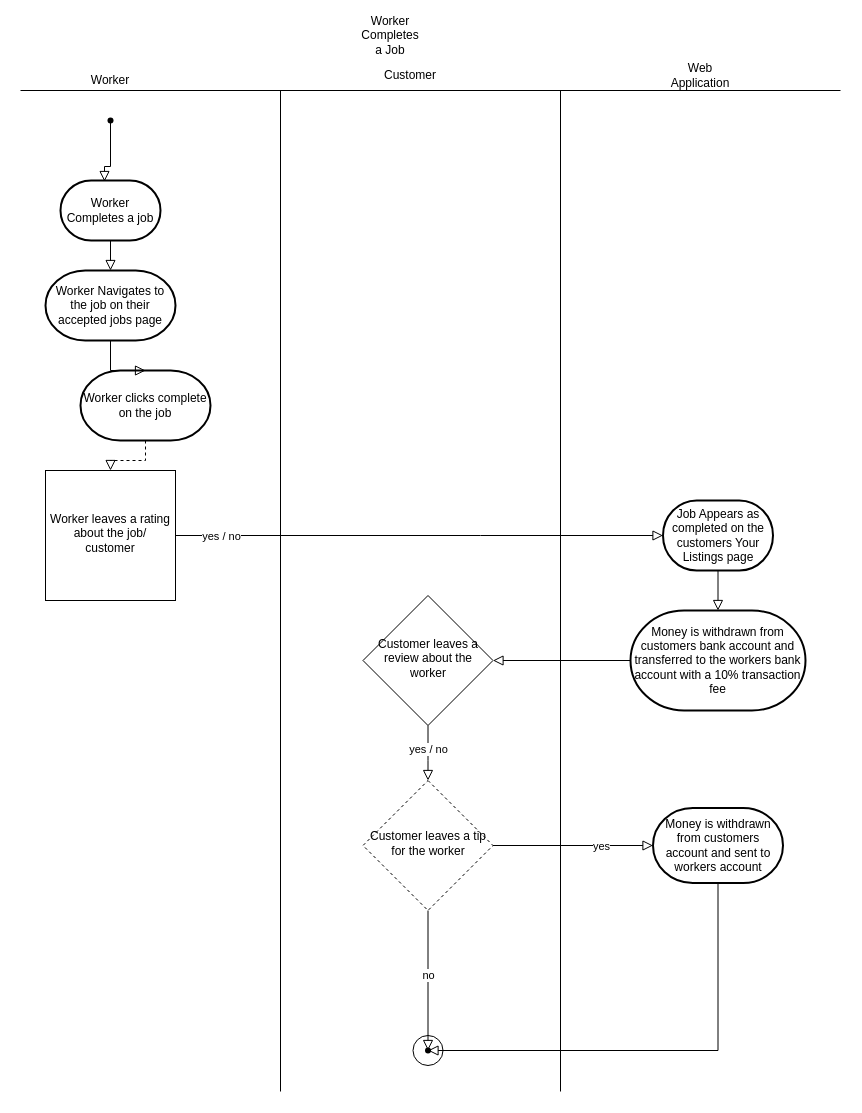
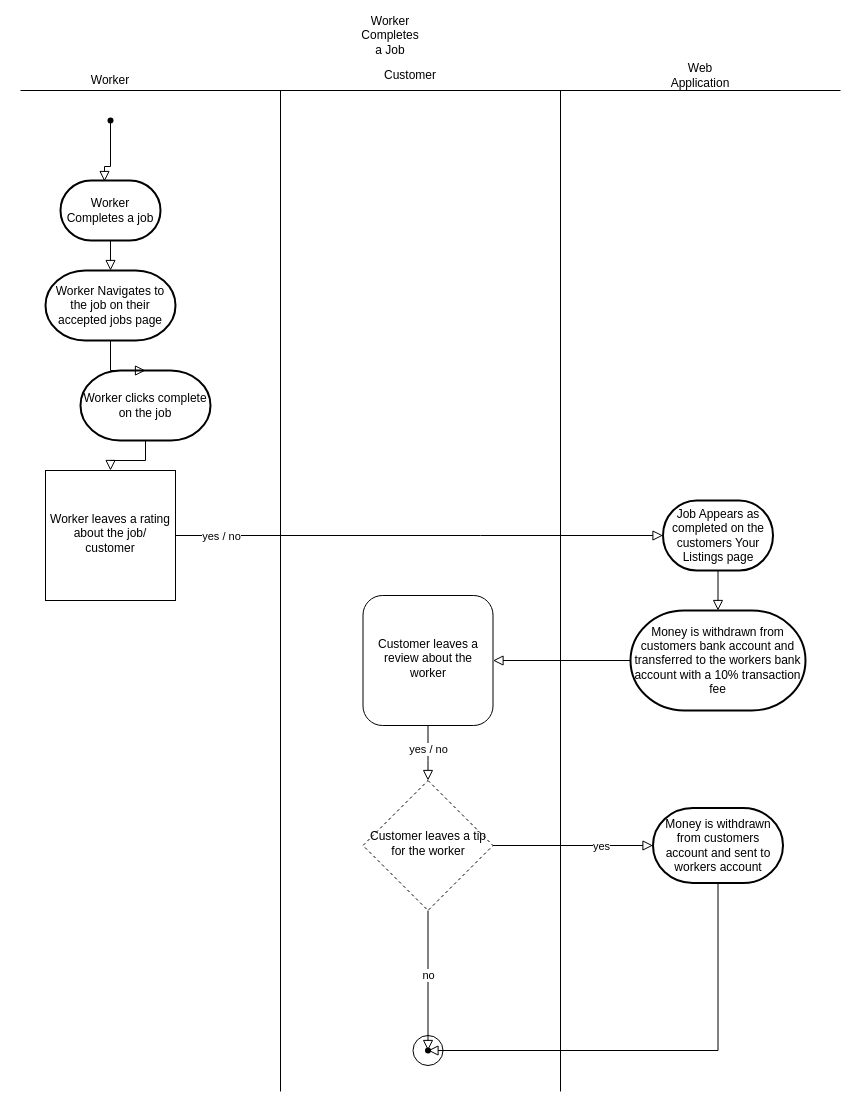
(141, 461) -> (141, 461)
(428, 661) -> (428, 661)
